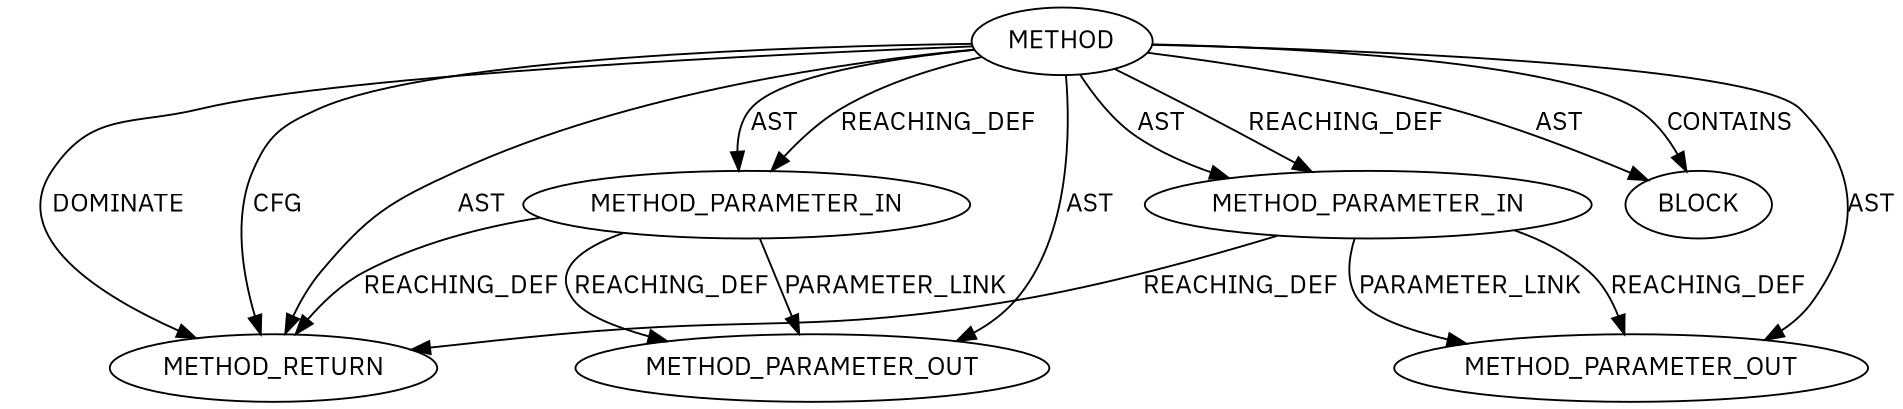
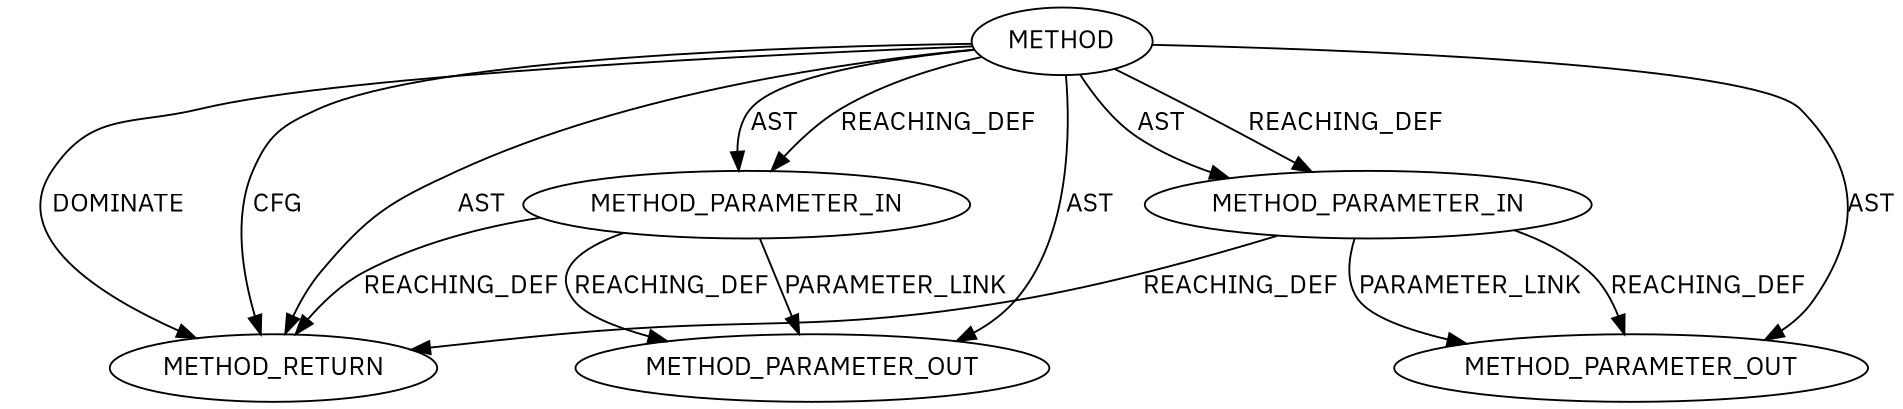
(1699, 205) -> none
